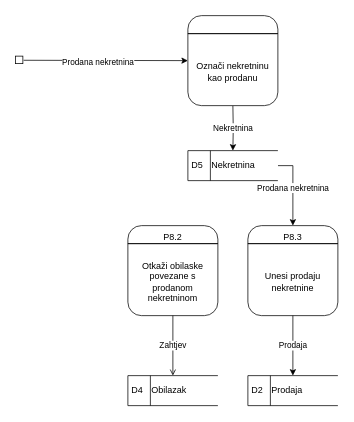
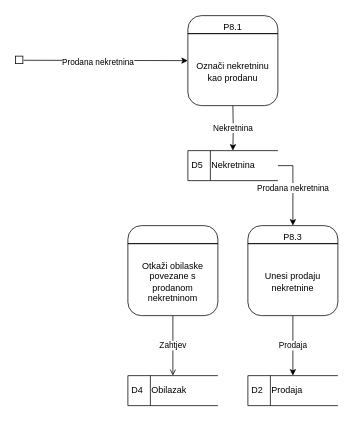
none -> (233, 27)
(173, 237) -> none
